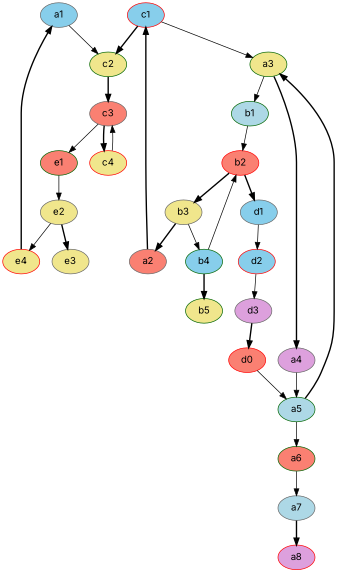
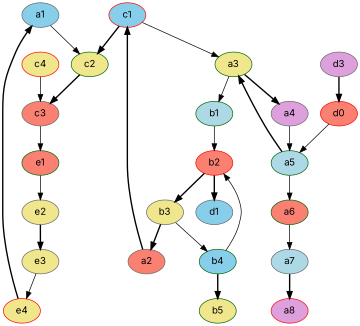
(104, 135) -> none
(42, 234) -> (32, 283)
(257, 262) -> none
